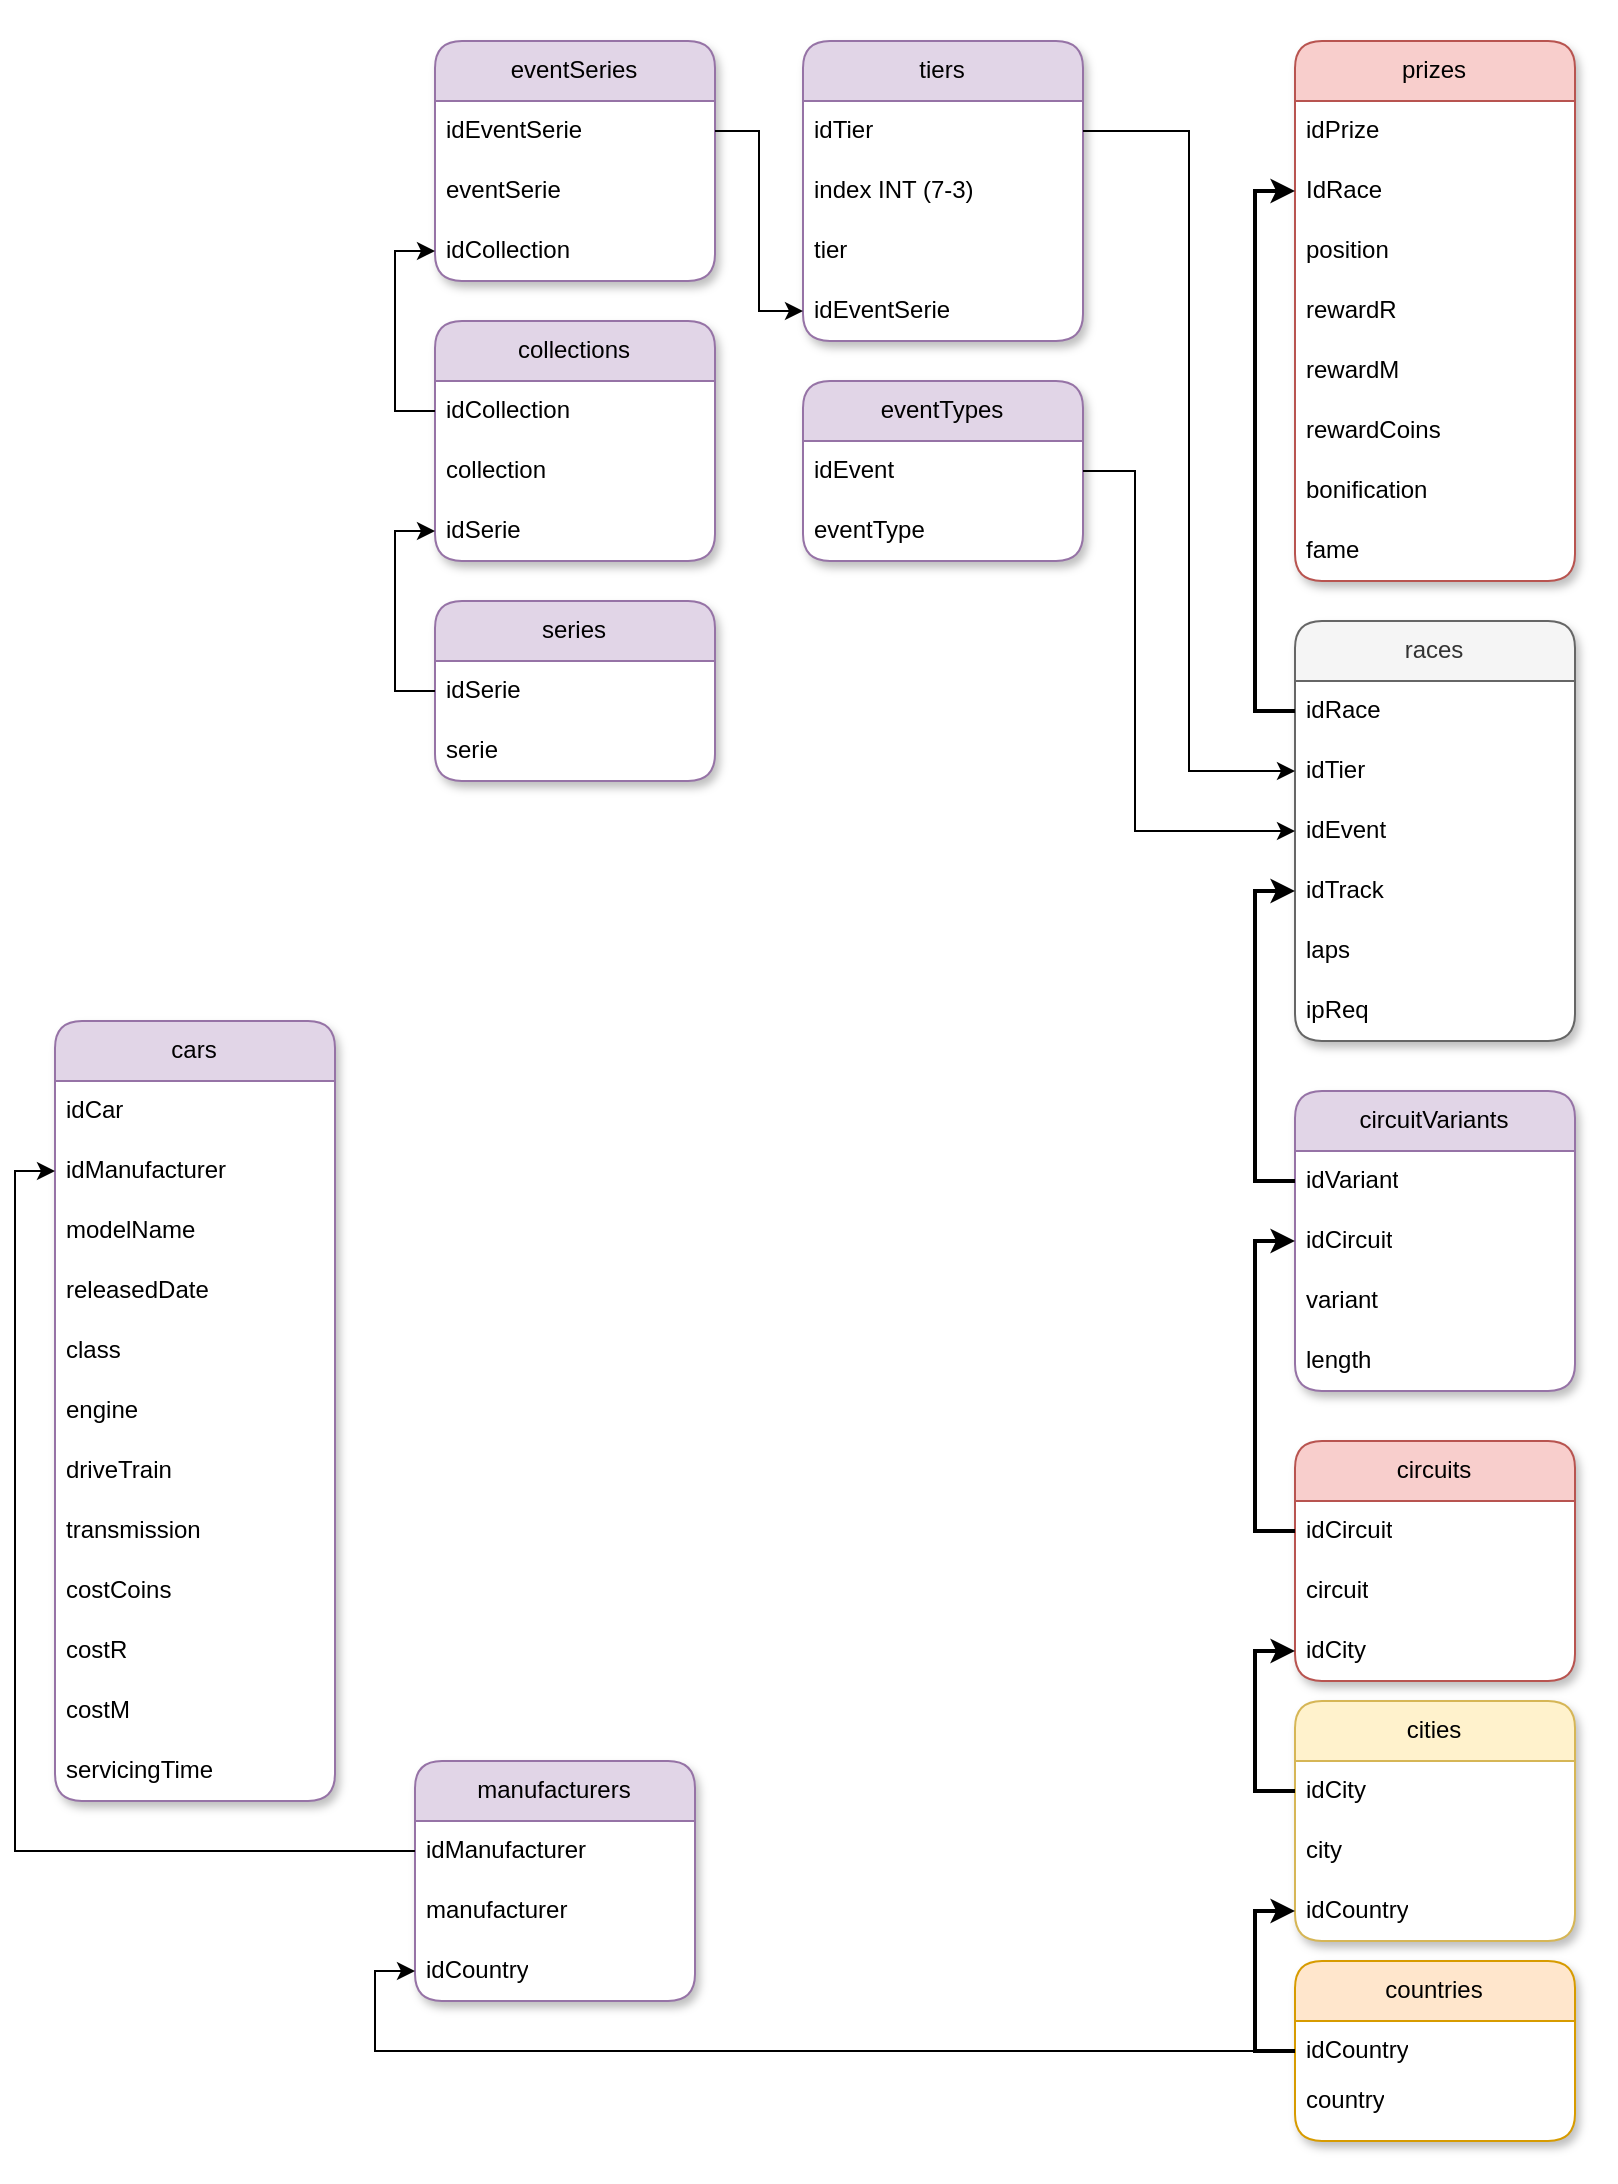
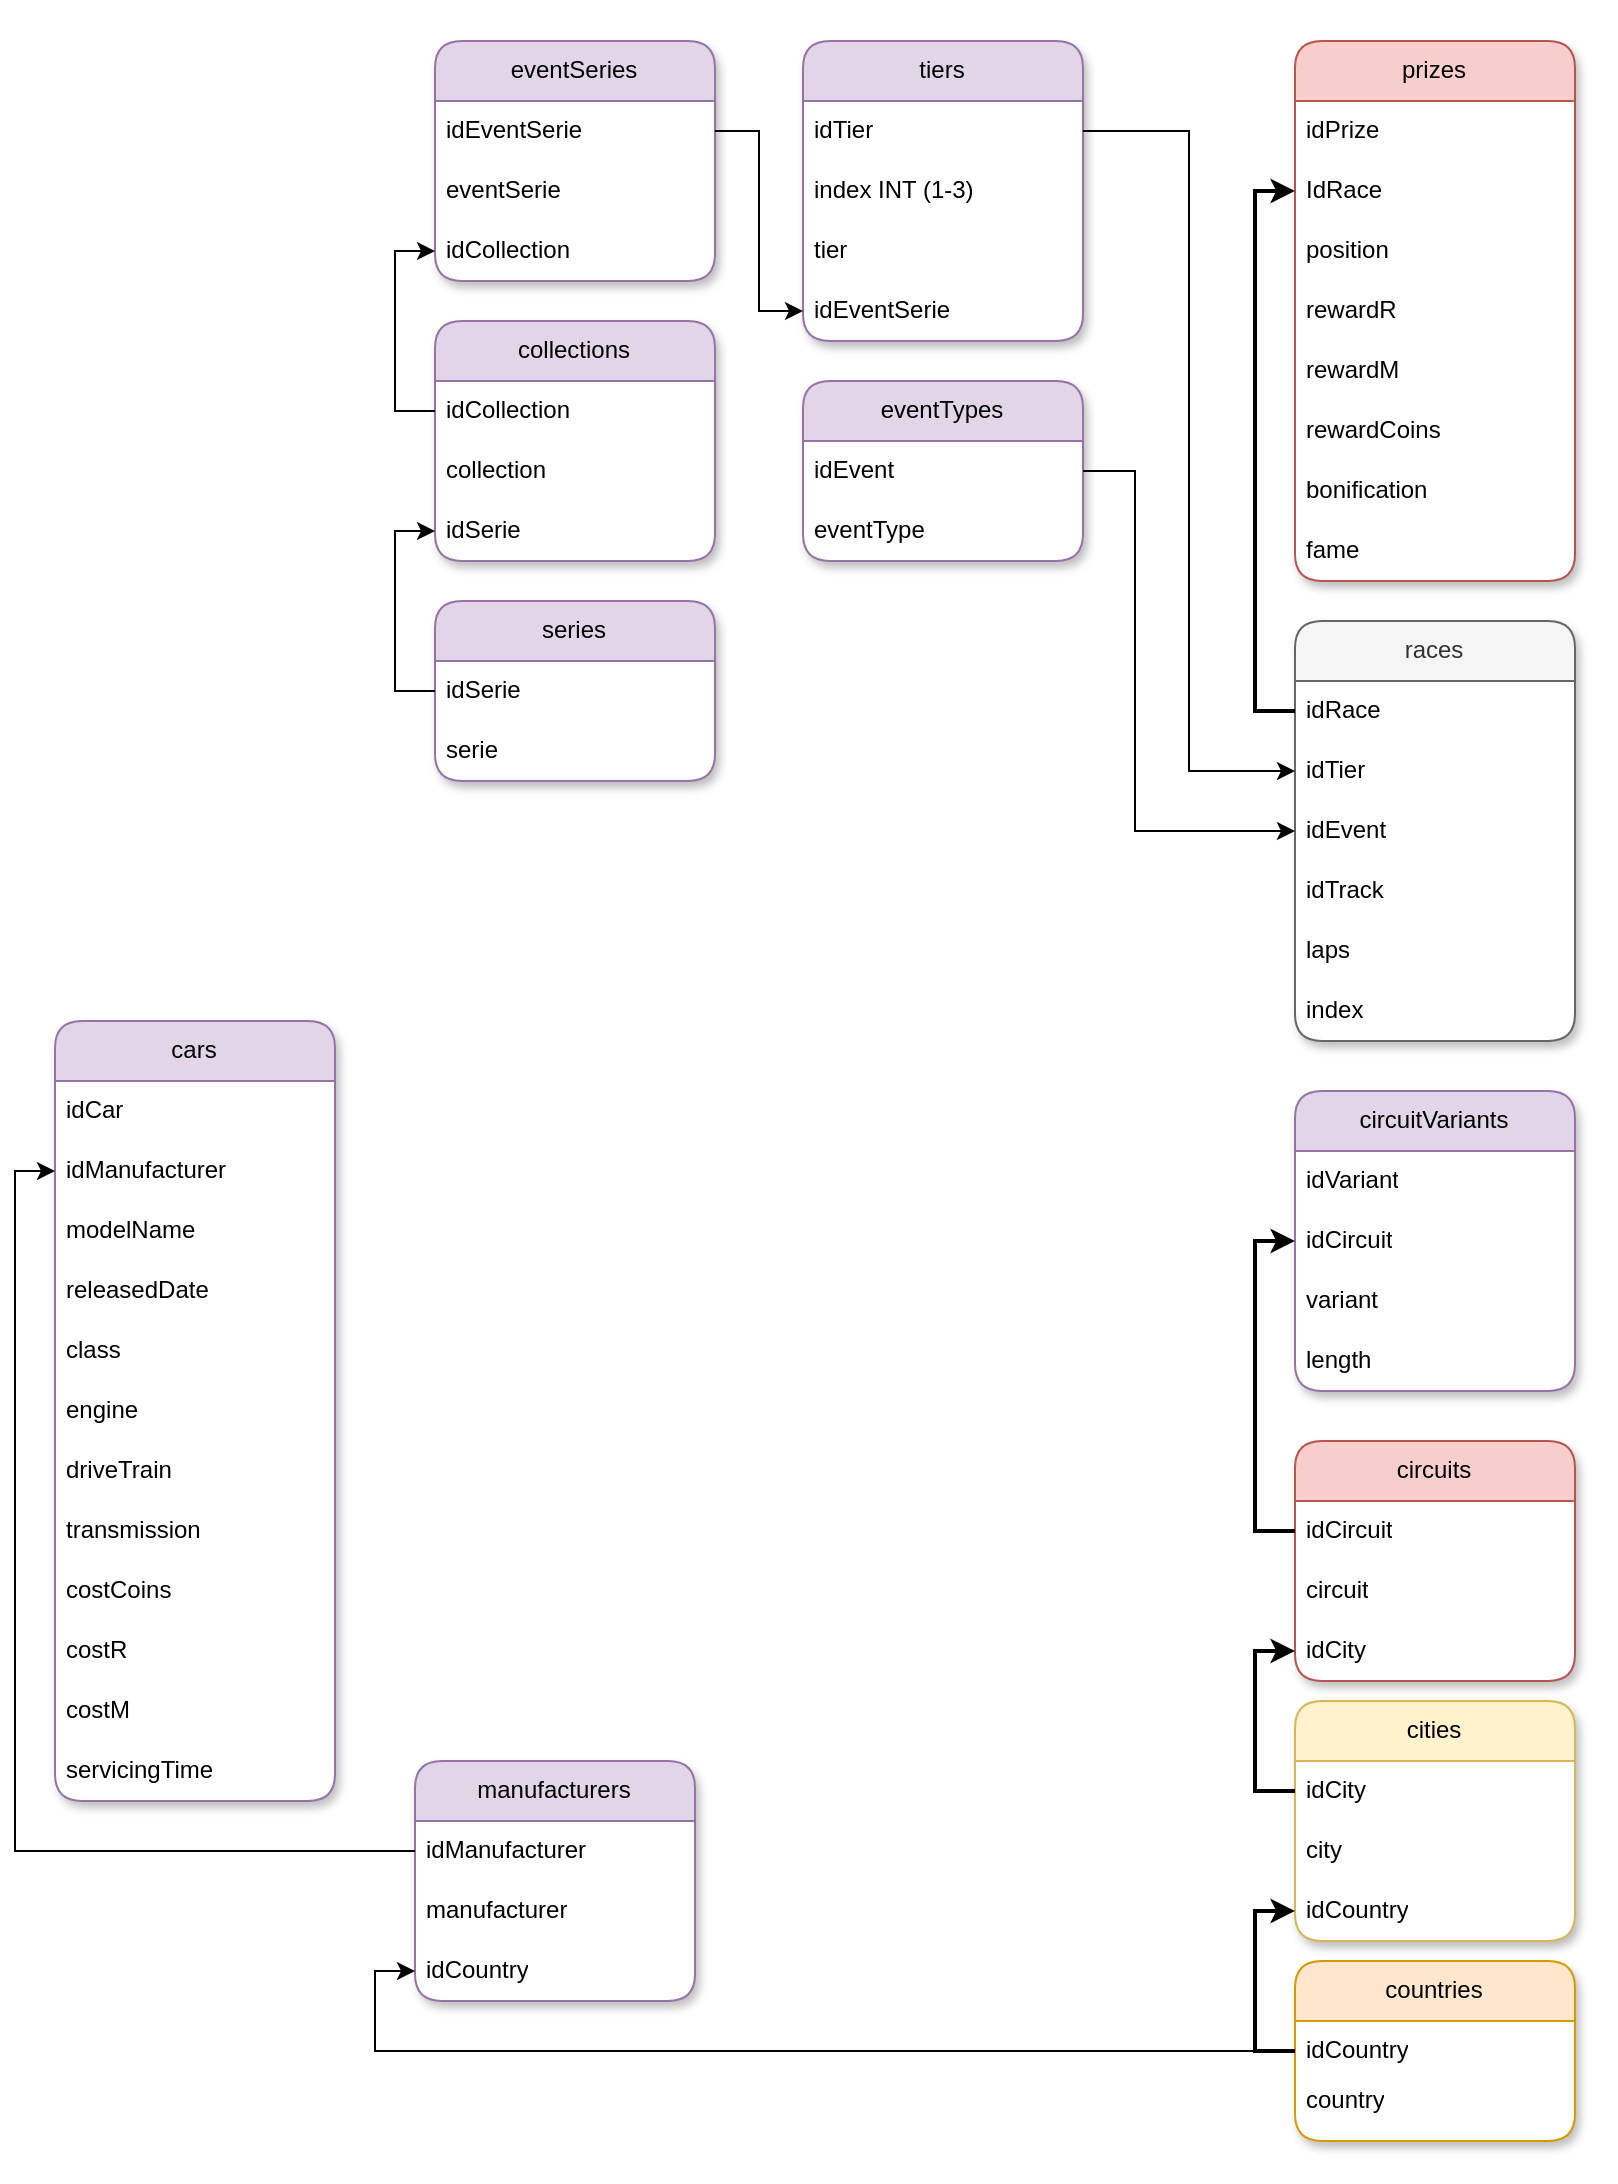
(906, 191) -> (906, 191)
(1337, 1011) -> (1337, 1011)
(1255, 1045) -> none
